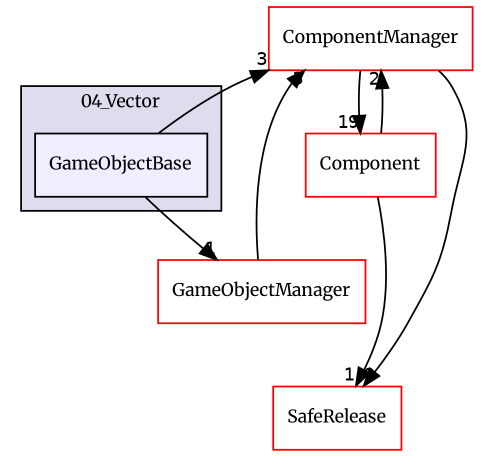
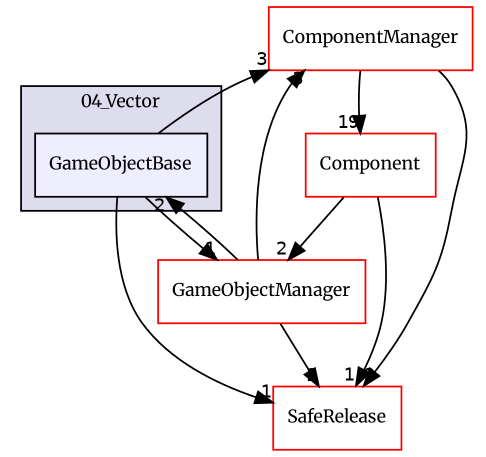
(382, 111) -> (322, 222)
none -> (209, 234)
none -> (144, 326)
none -> (295, 348)
